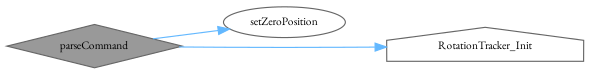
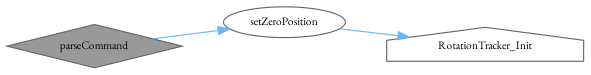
(277, 47) -> (369, 32)
